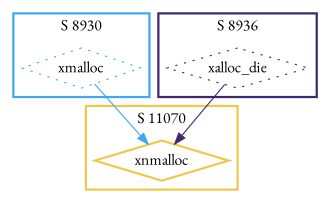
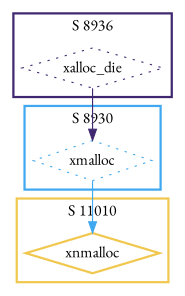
(200, 114) -> (93, 113)
(162, 119) -> (93, 211)
